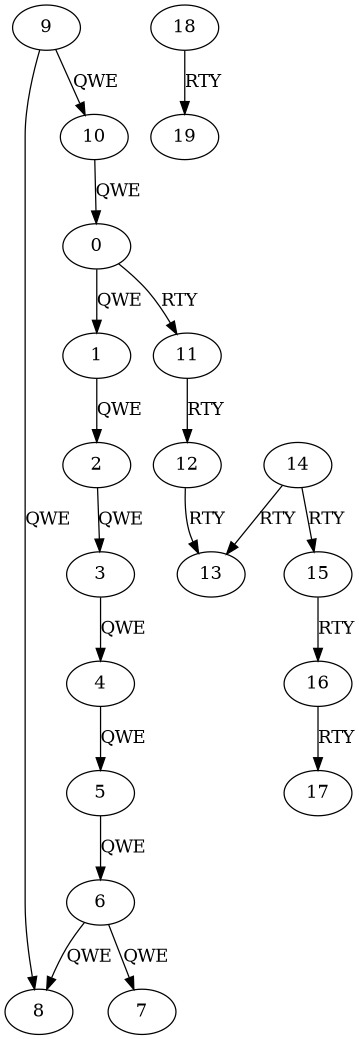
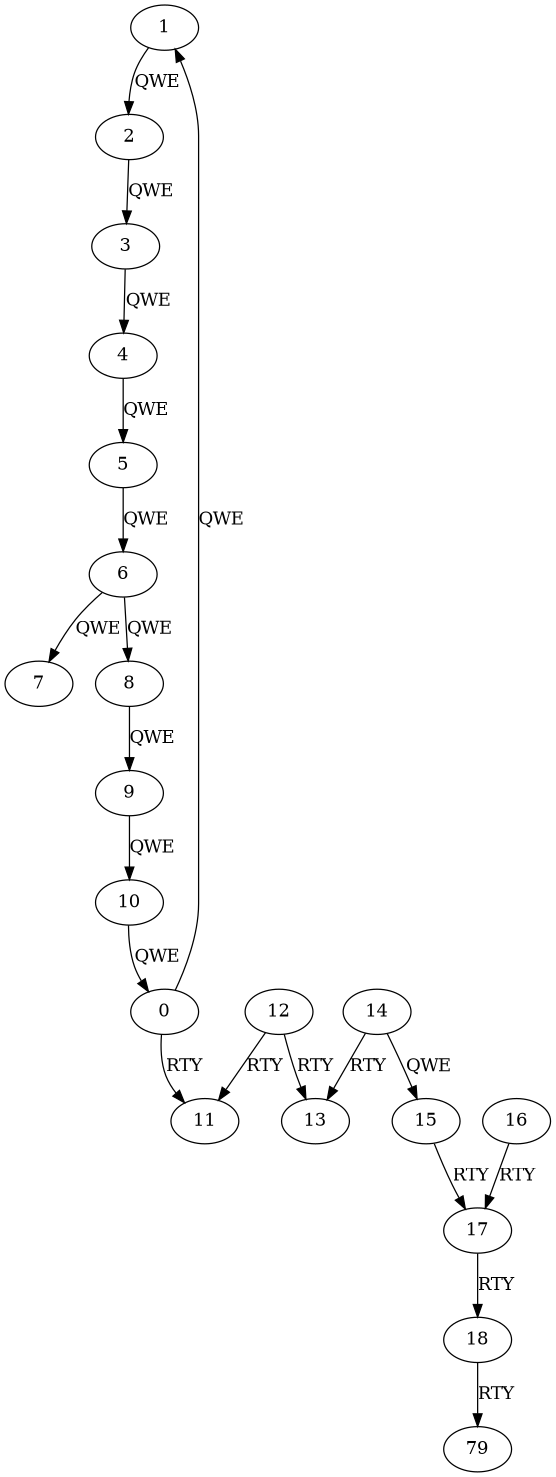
(185, 137) -> (478, 1449)
(187, 404) -> (246, 1061)
(25, 513) -> (129, 732)
(326, 520) -> (429, 1067)
(318, 623) -> (446, 1171)
none -> (478, 1279)
